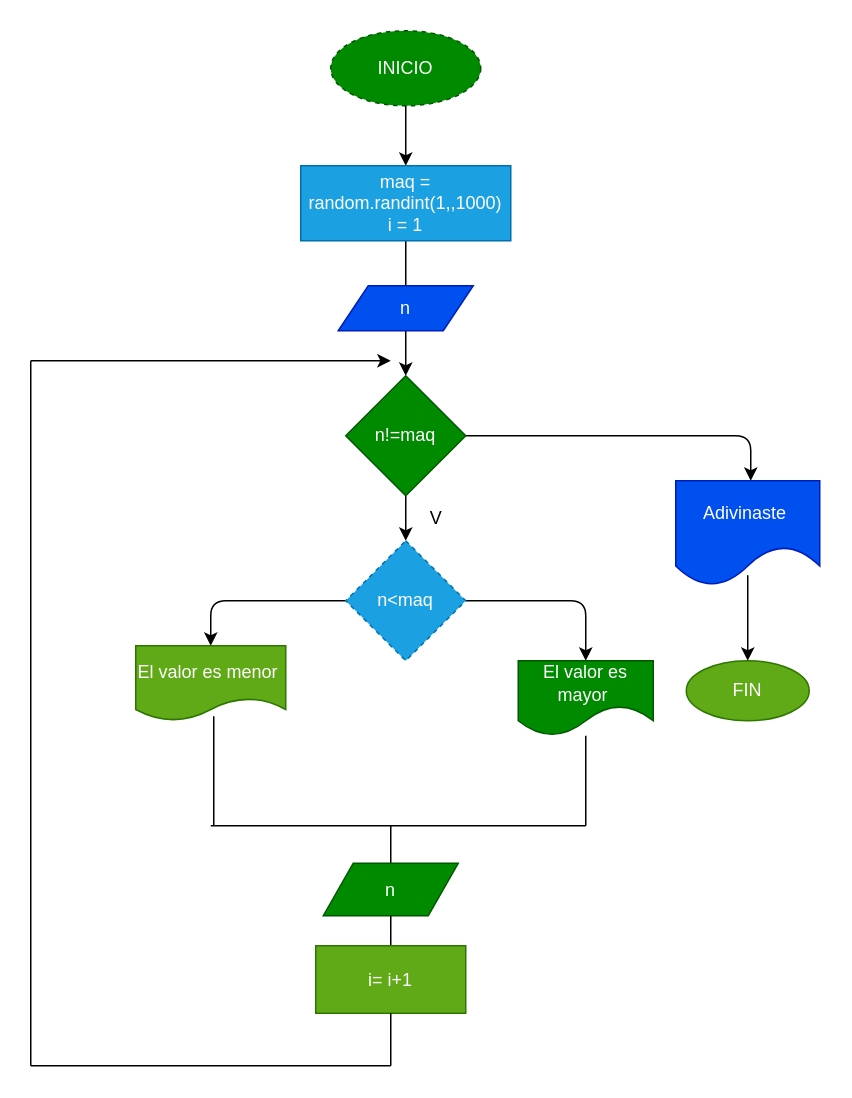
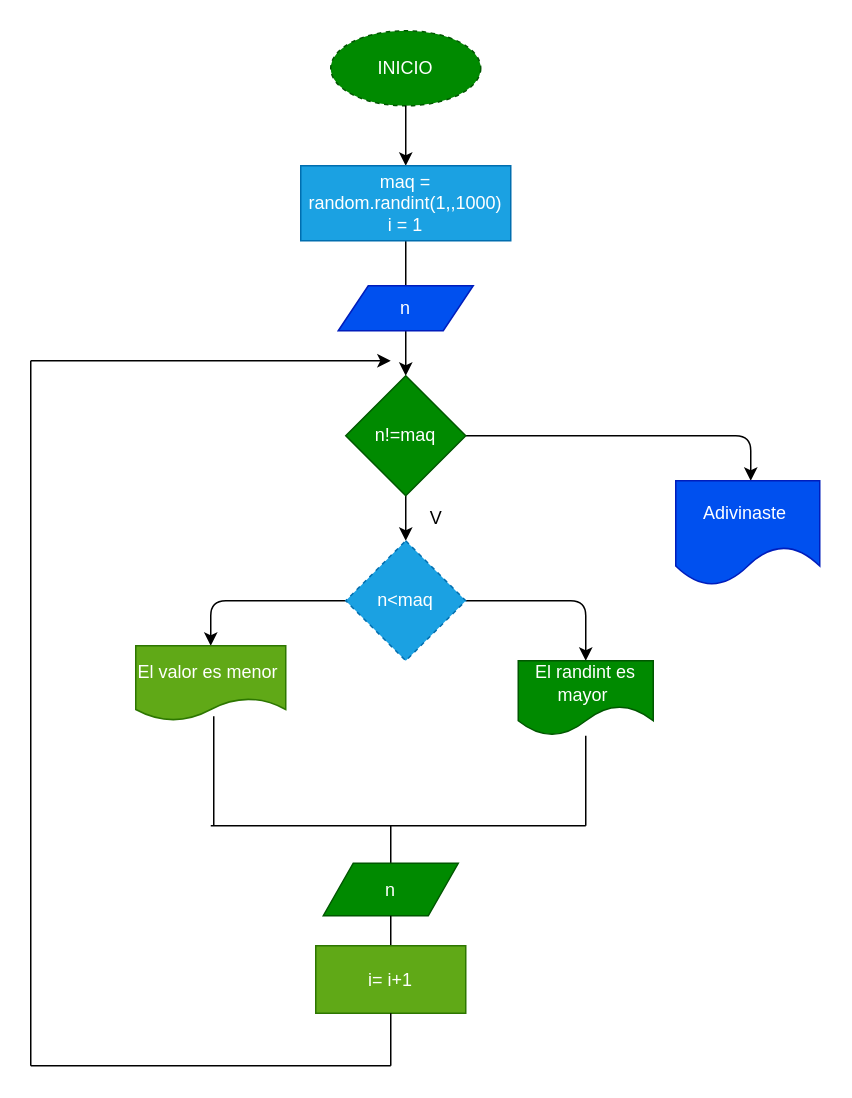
(748, 613) -> none
(586, 683) -> (586, 683)
(748, 691) -> none
